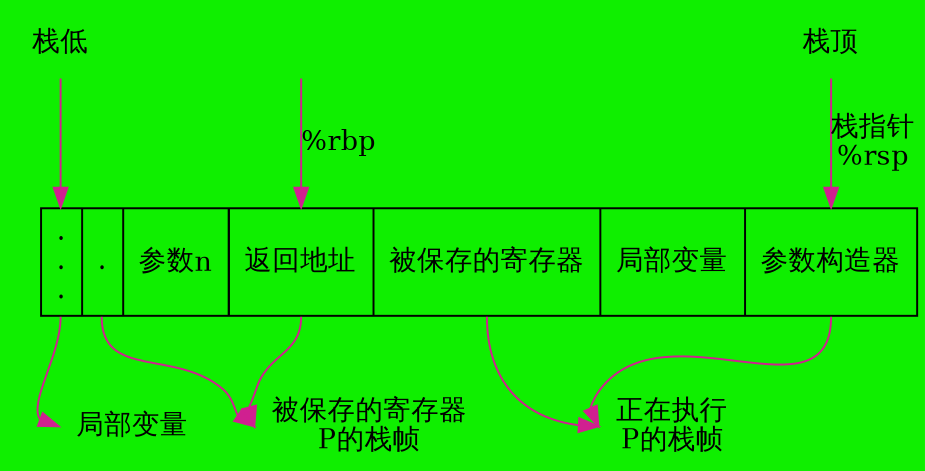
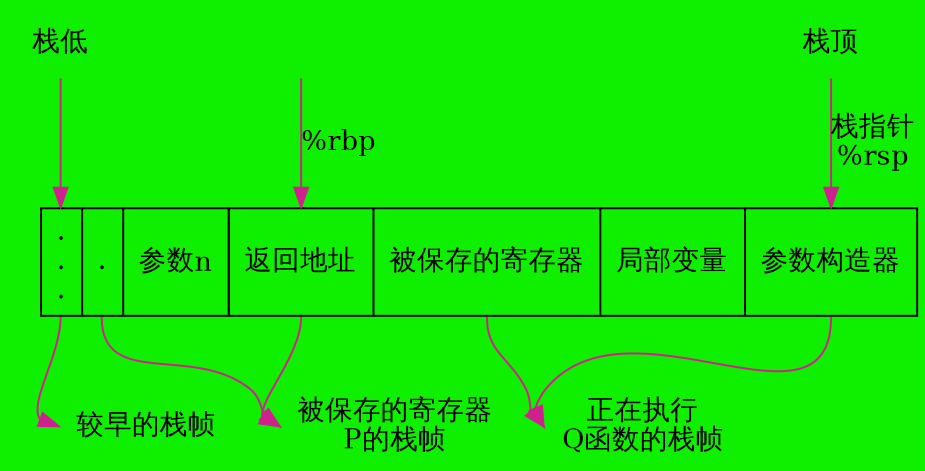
(133, 426) -> (147, 426)
(673, 426) -> (643, 426)
